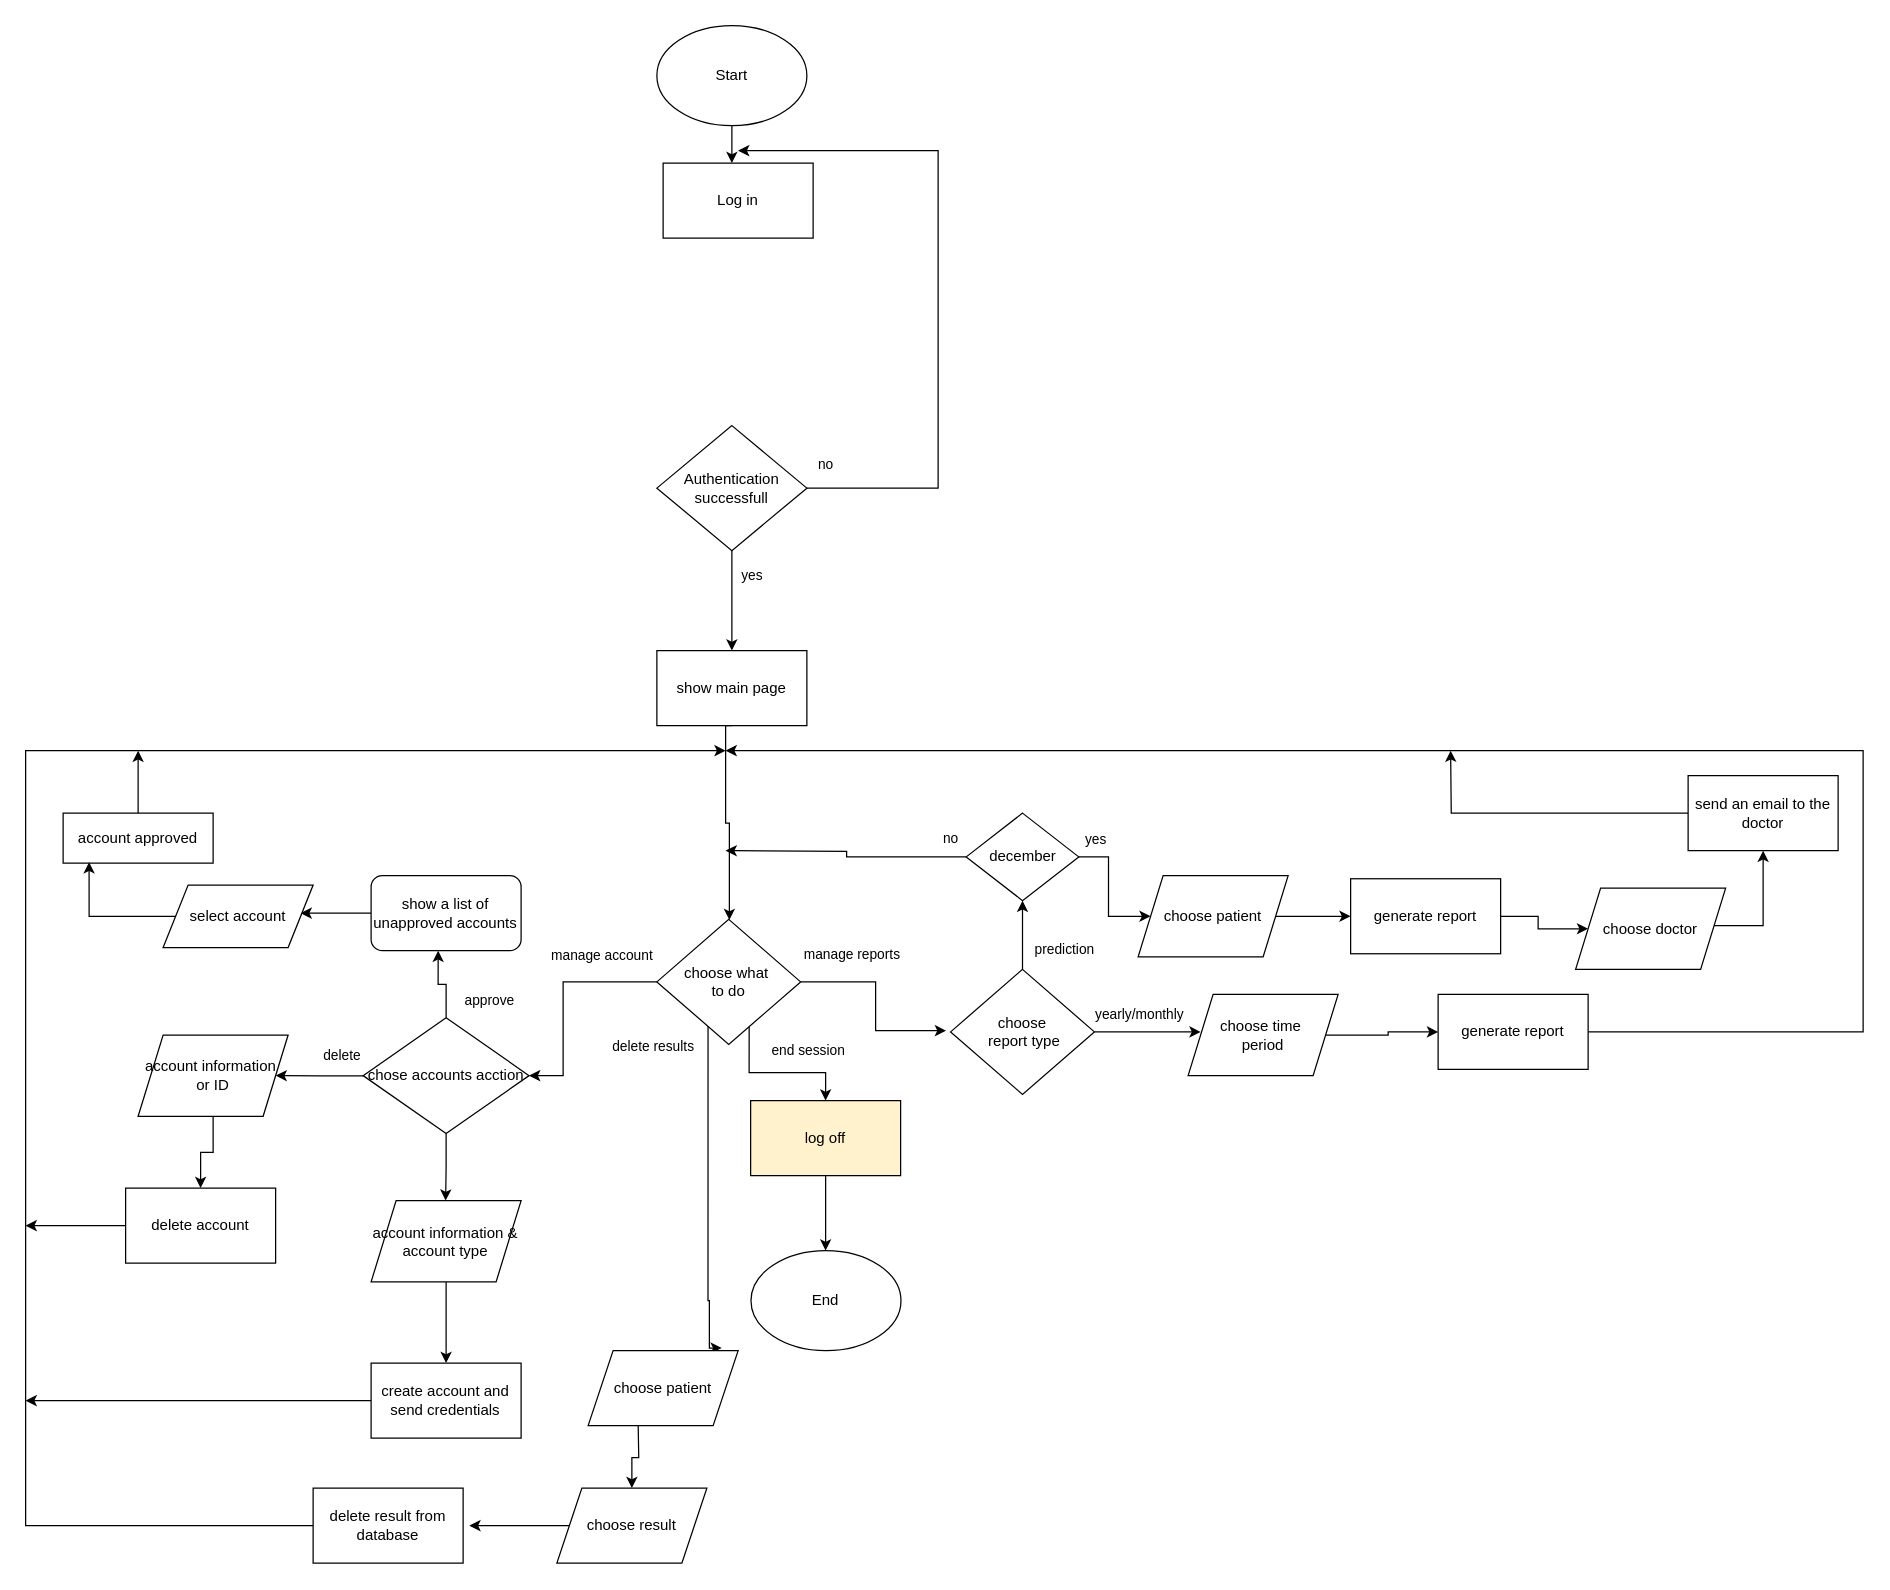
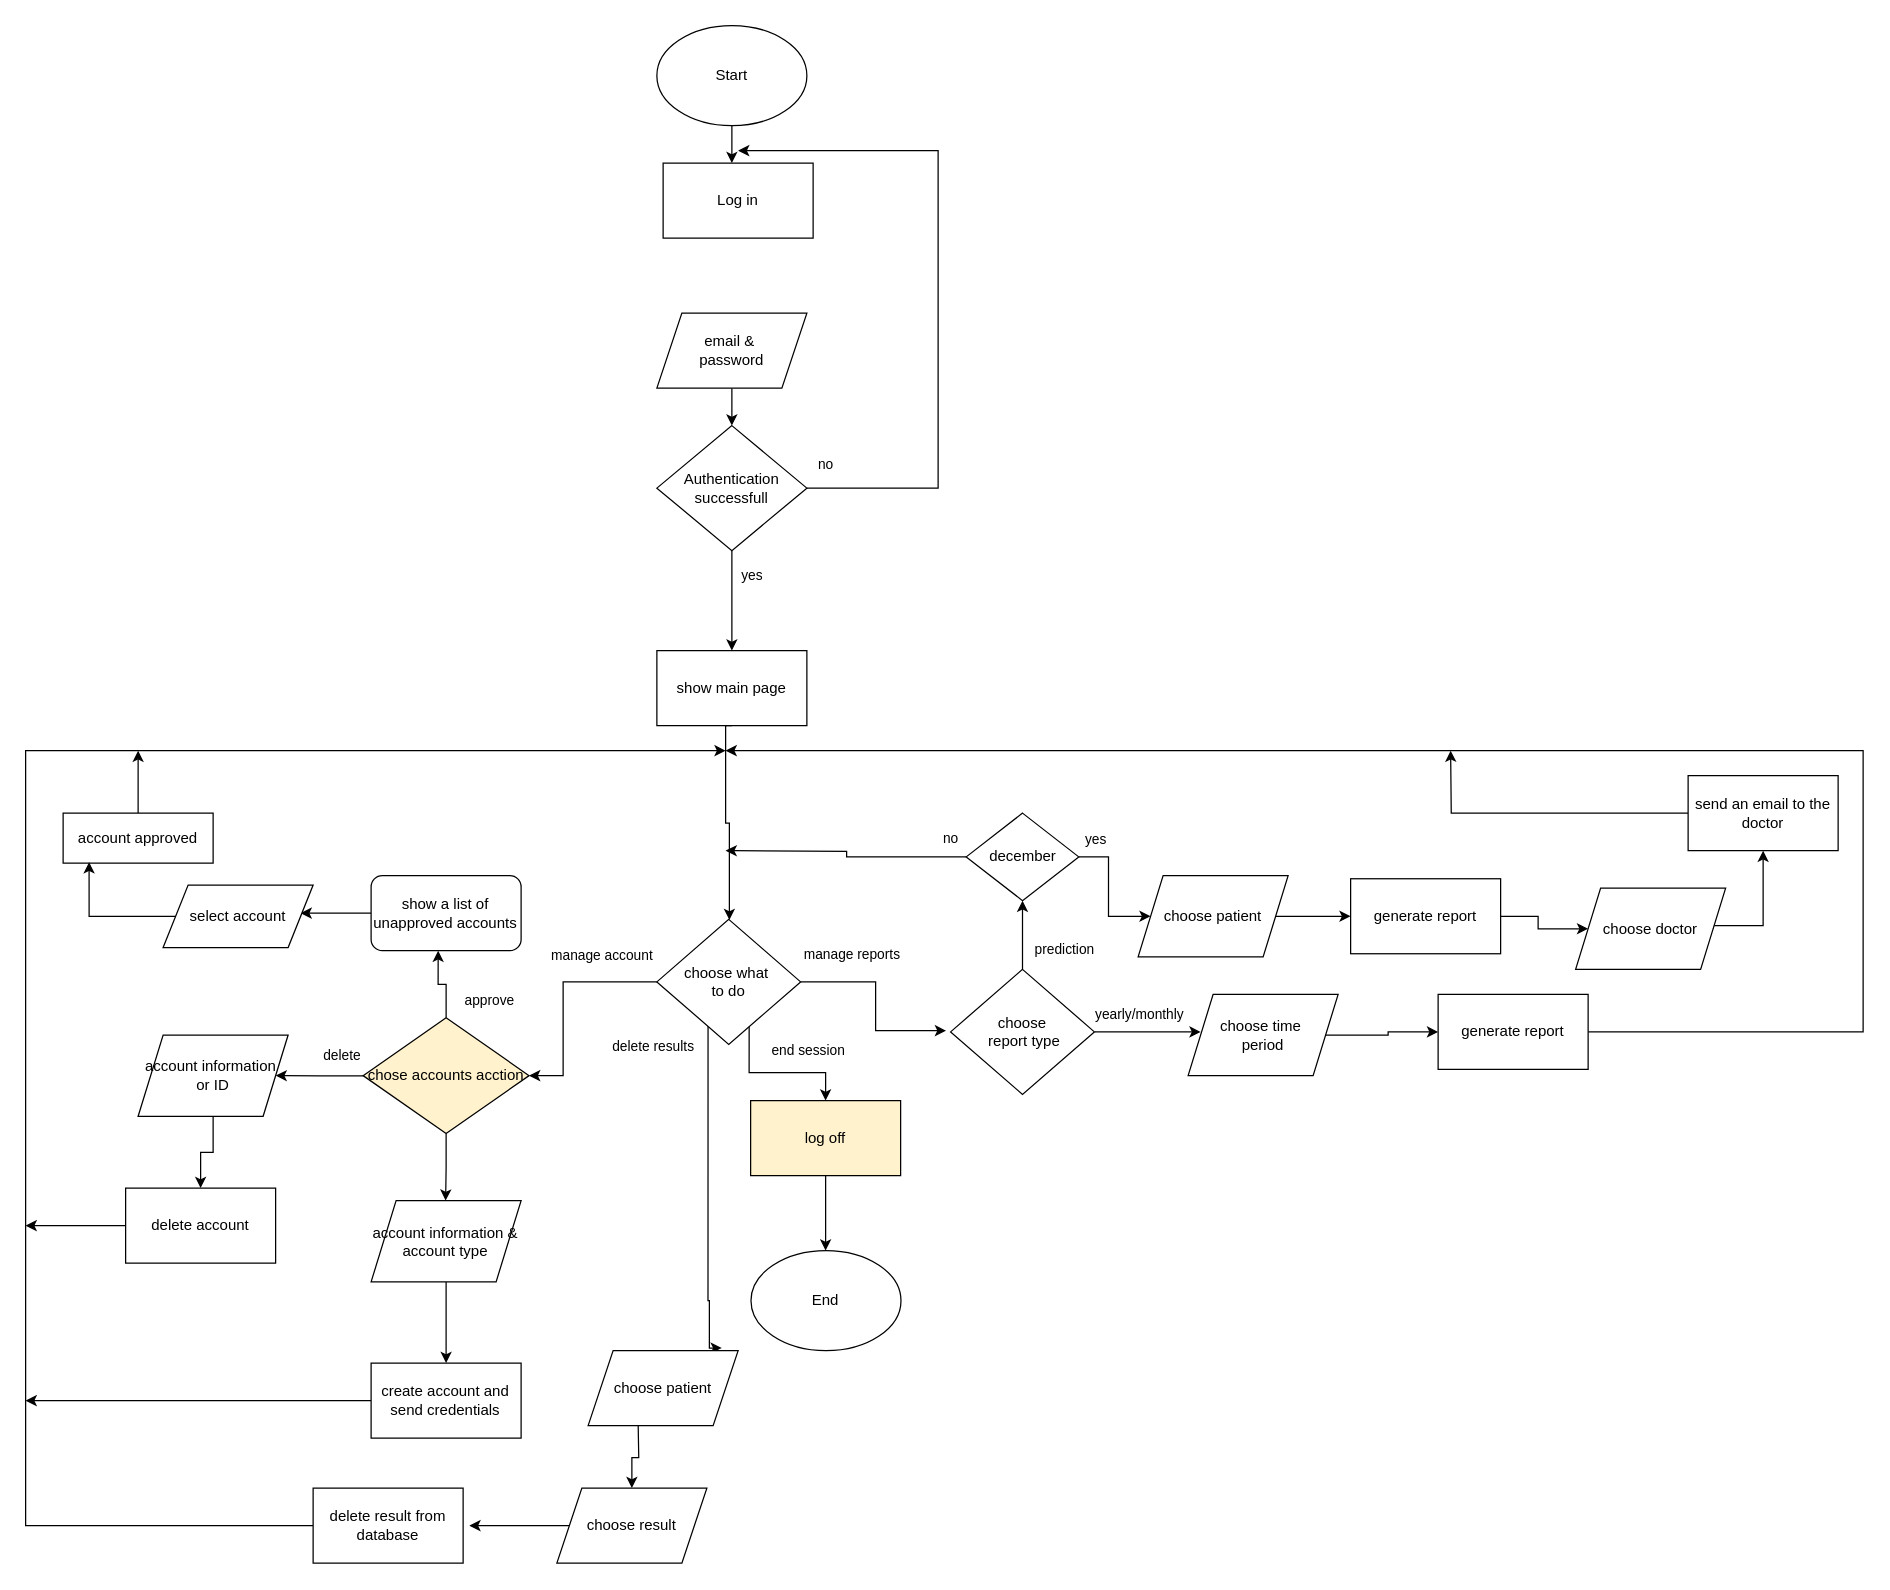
none -> (732, 351)
none -> (732, 411)
(446, 1076) -> (446, 1076)
